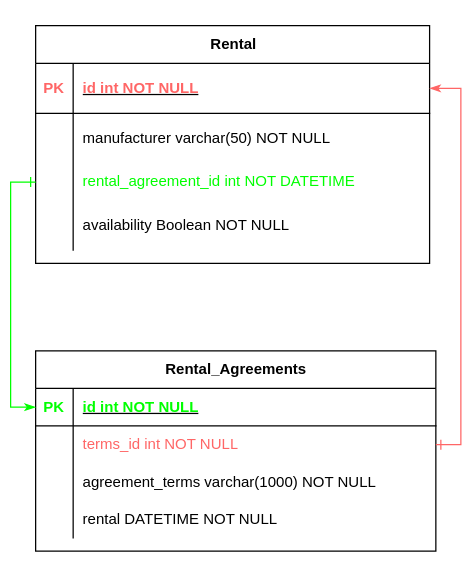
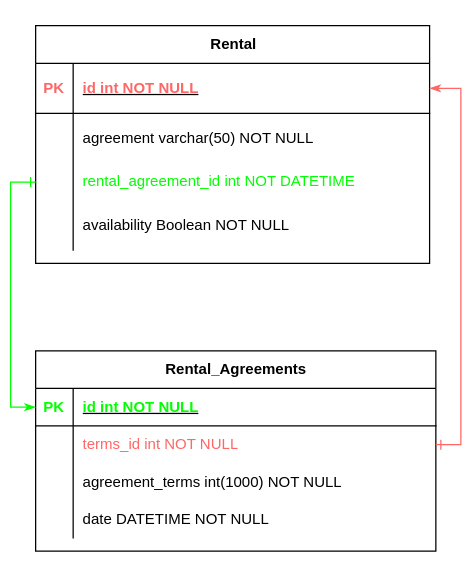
(216, 138) -> (203, 138)
(237, 482) -> (218, 482)
(176, 519) -> (170, 519)
